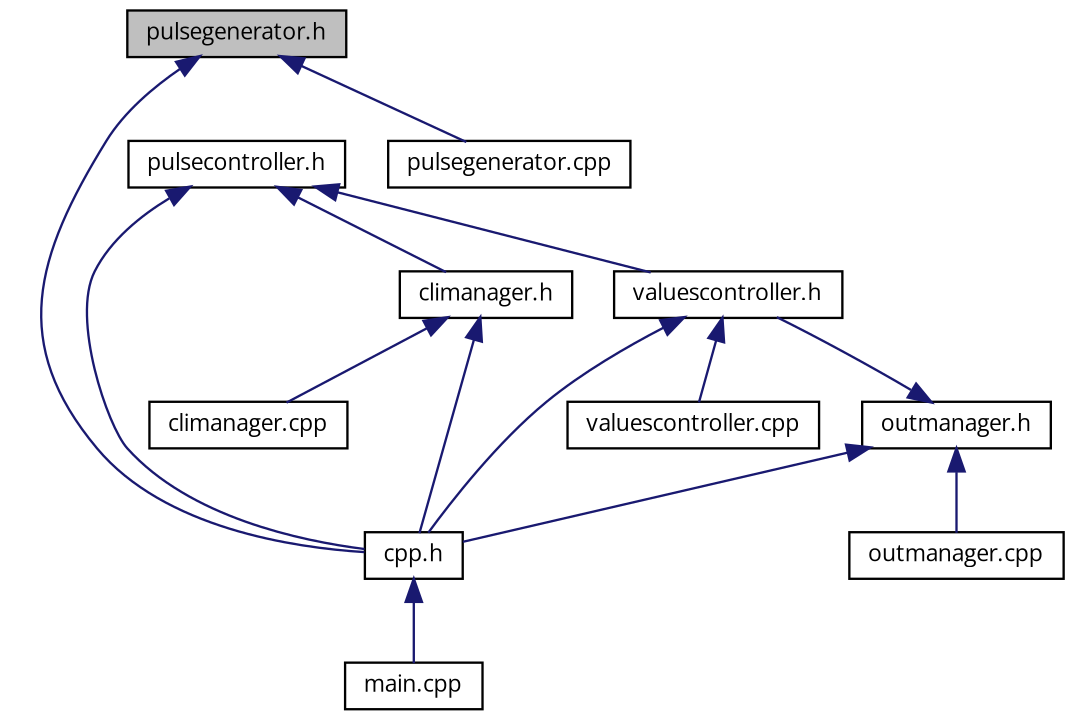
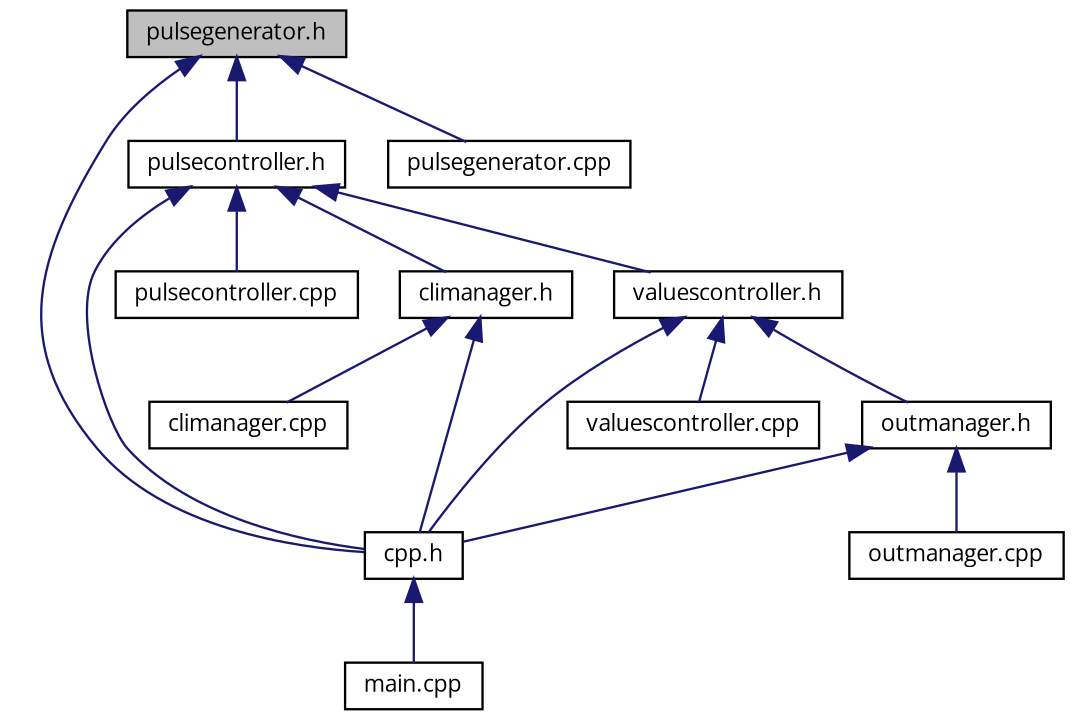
none -> (237, 111)
none -> (237, 295)
(845, 352) -> (840, 367)
